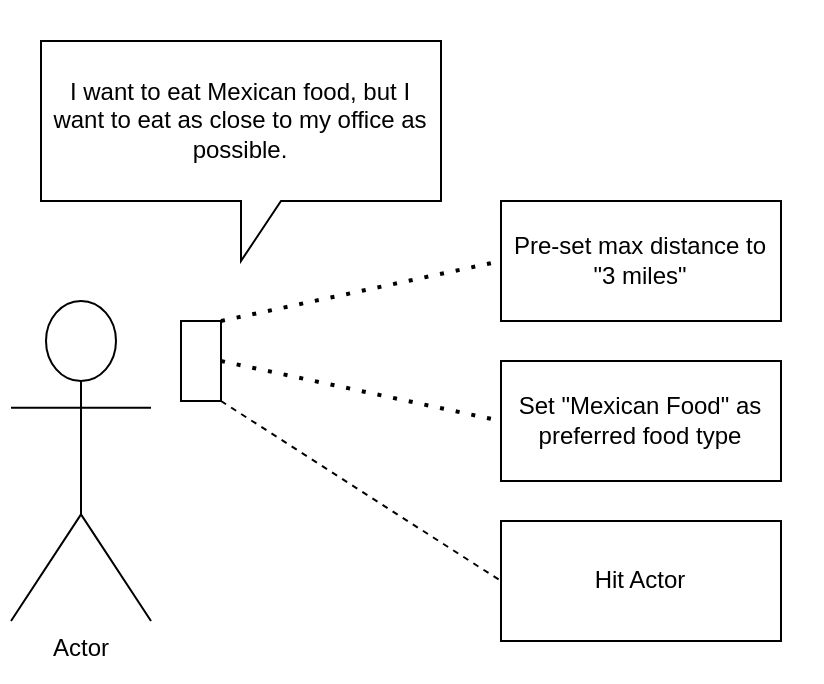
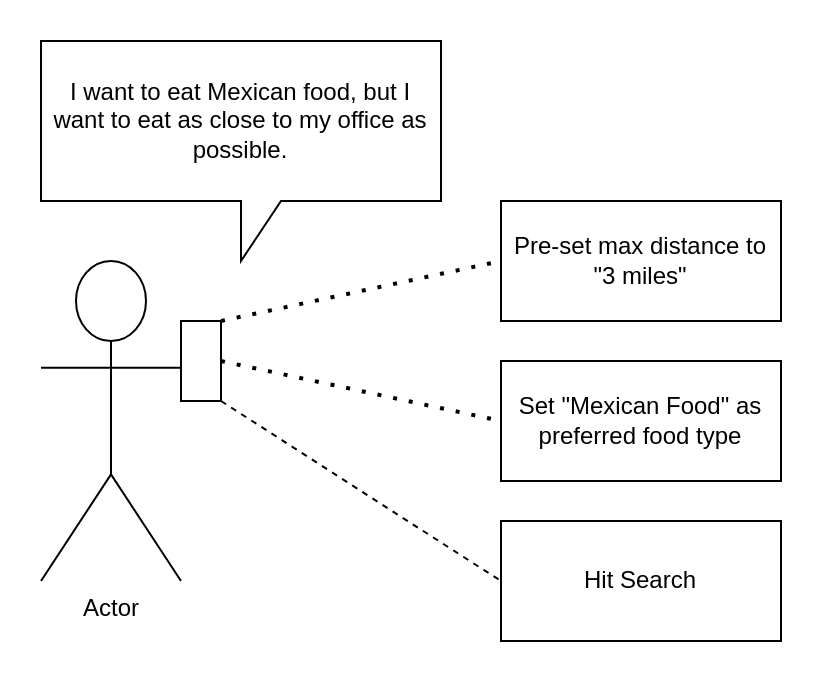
(81, 461) -> (111, 421)
(641, 581) -> (641, 581)
